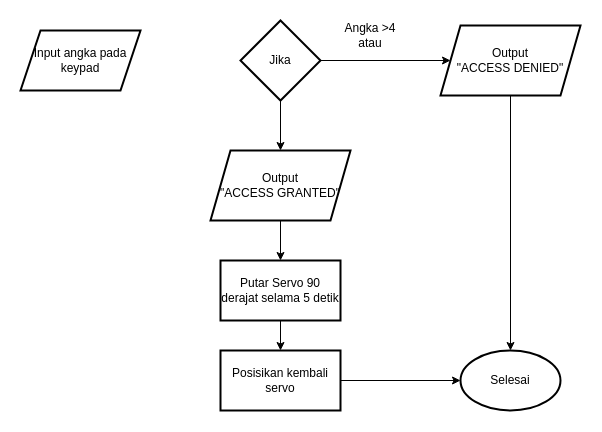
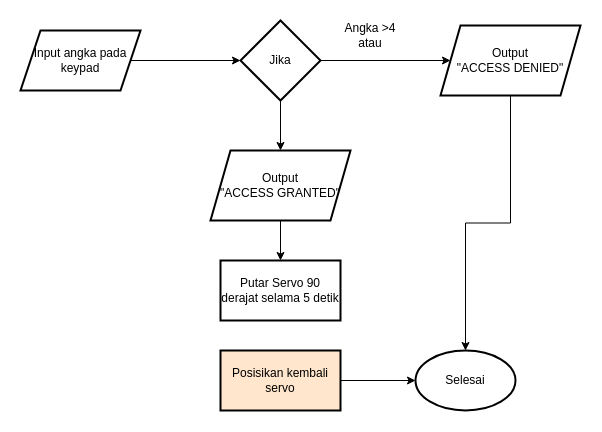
none -> (182, 61)
(281, 340) -> none
(281, 381) -> (281, 381)
(511, 381) -> (466, 381)
